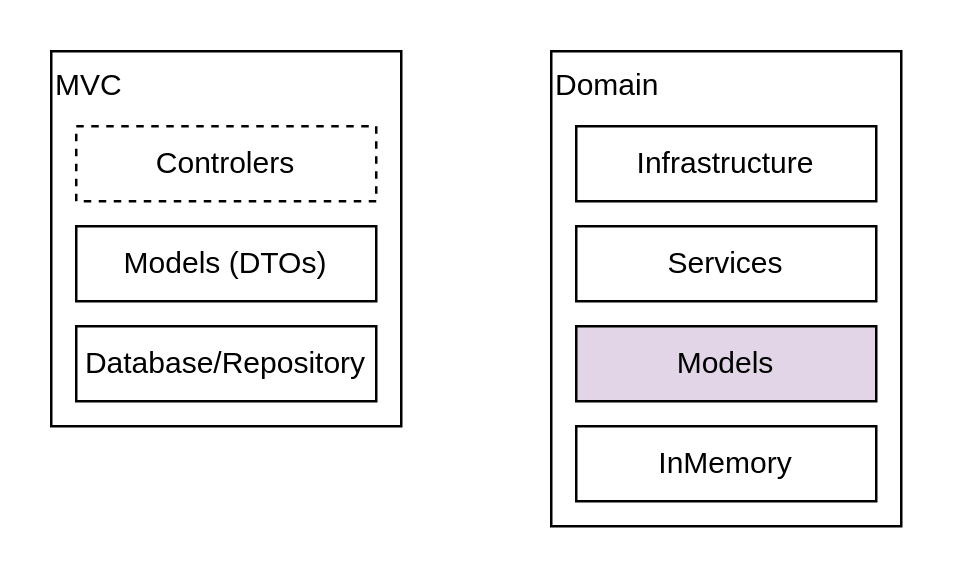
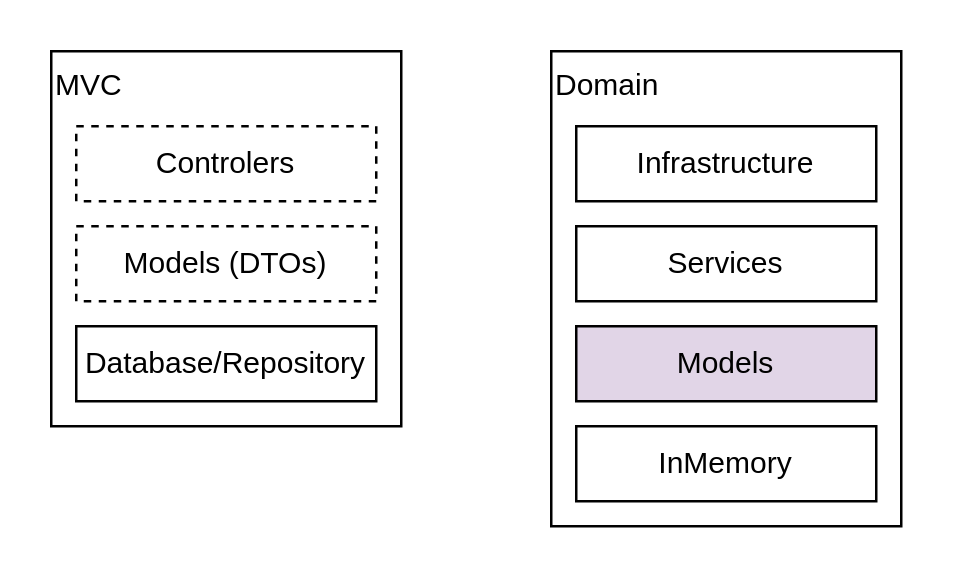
(226, 264) -> (226, 264)
